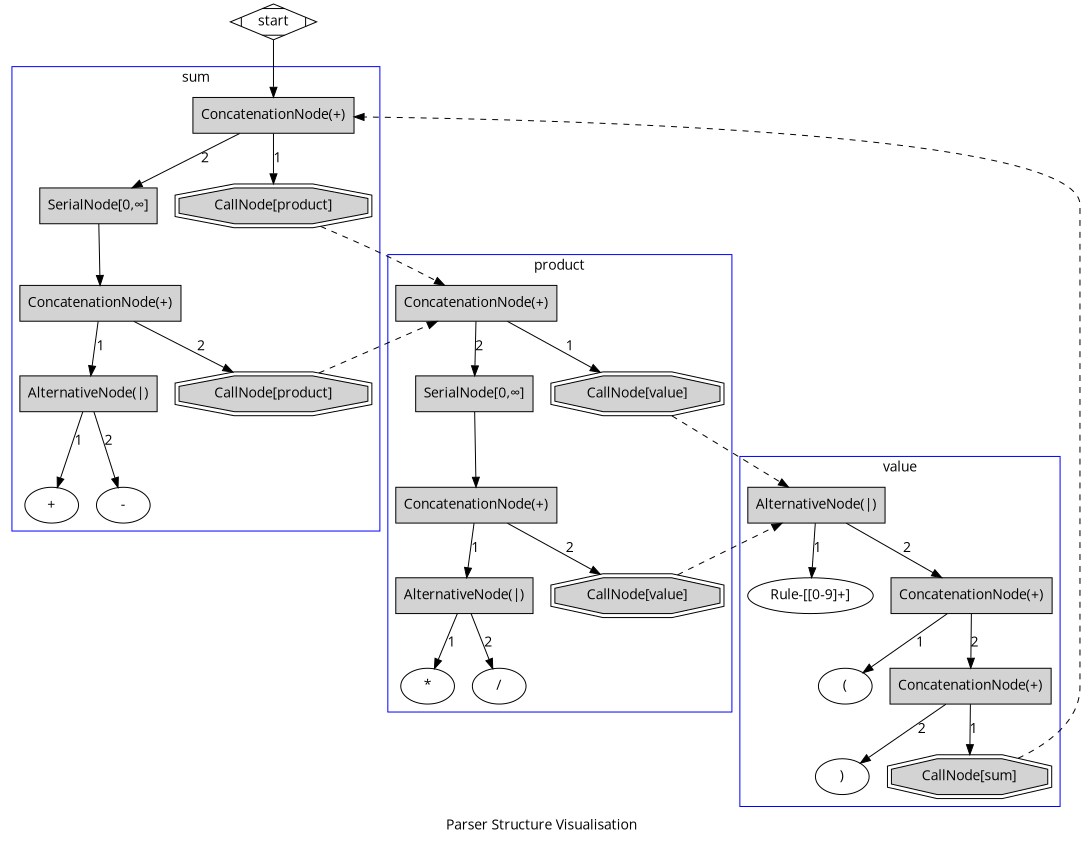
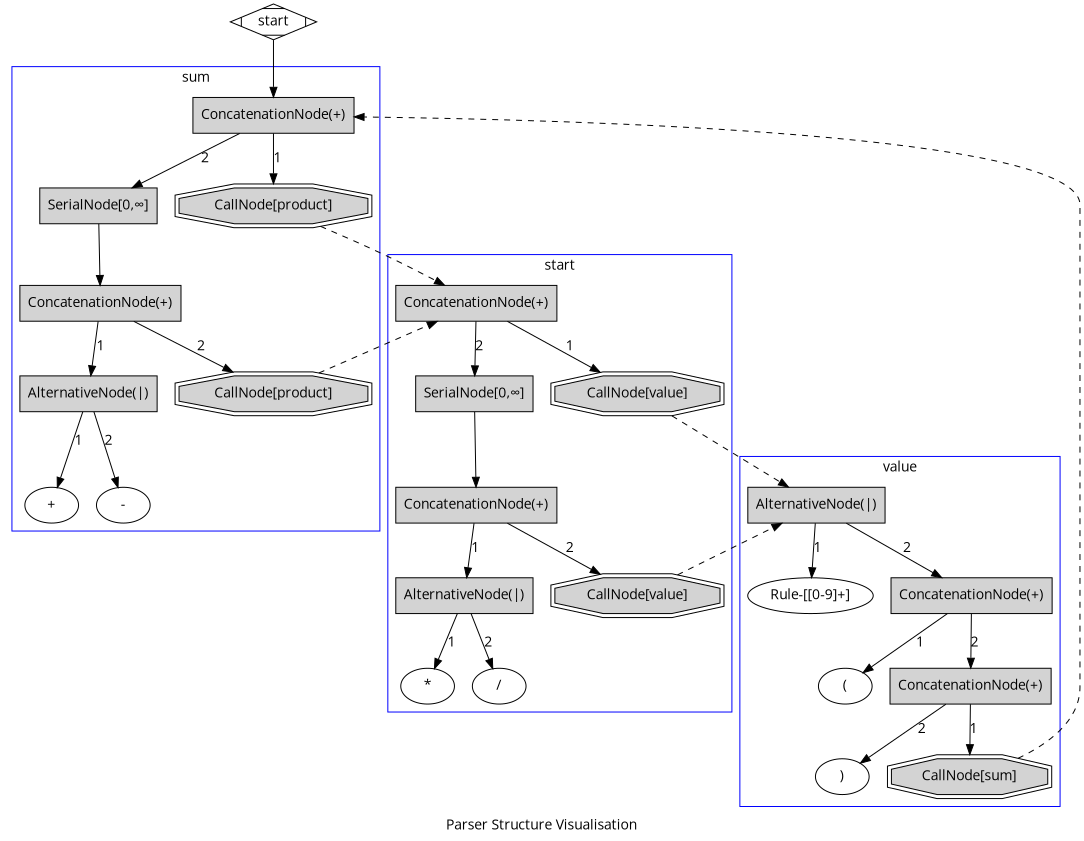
(560, 266) -> (560, 266)
